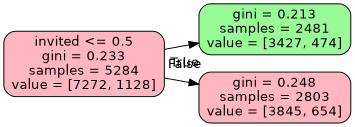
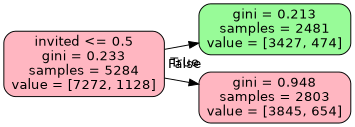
(275, 98) -> (275, 98)
